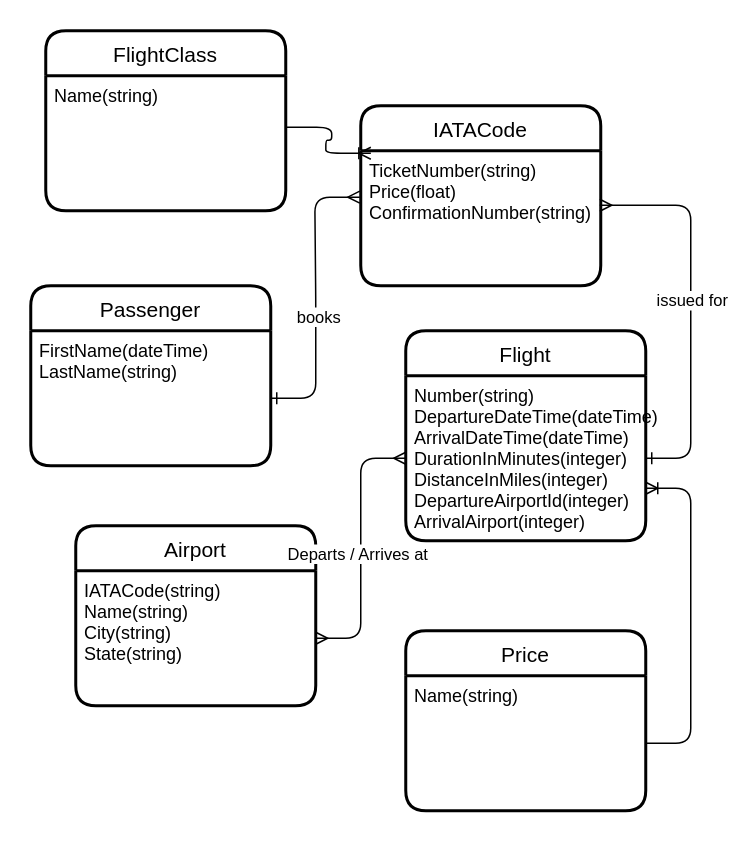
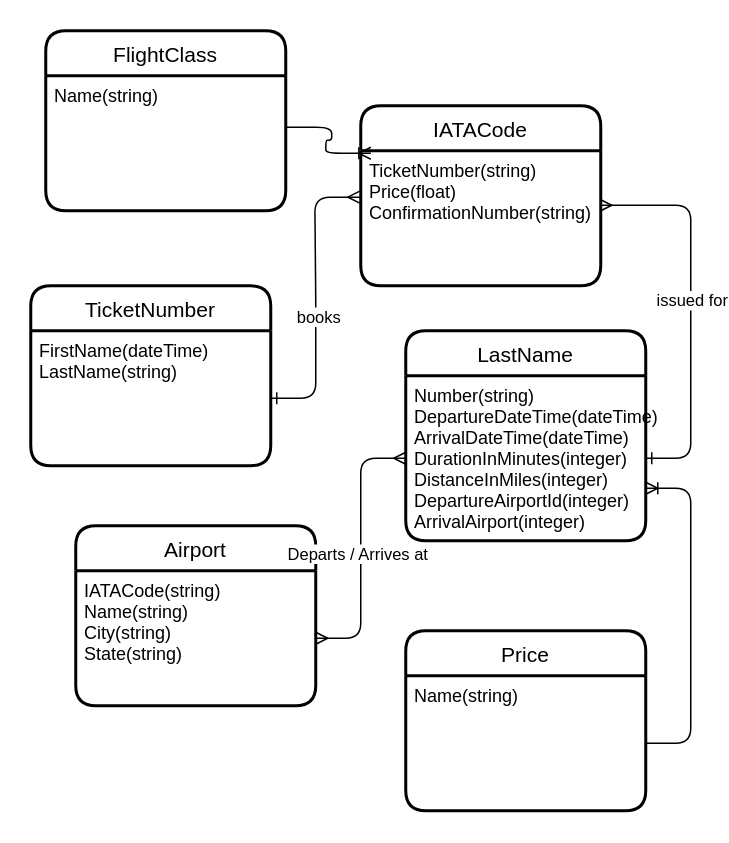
(150, 310) -> (150, 310)
(525, 355) -> (525, 355)
